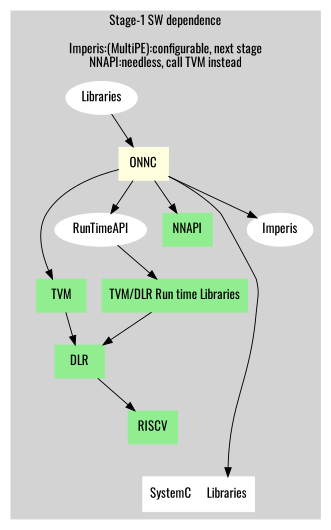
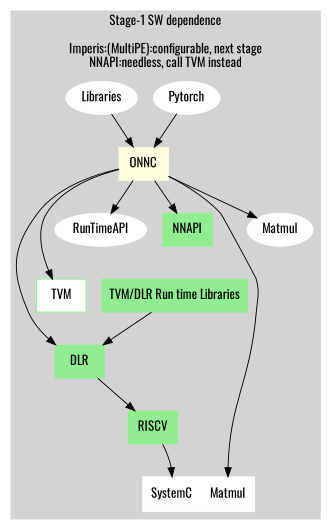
none -> (187, 98)
(280, 230) -> (280, 230)
(134, 259) -> none
(61, 296) -> (61, 296)
(69, 324) -> (26, 232)
none -> (168, 456)
(227, 494) -> (228, 494)
